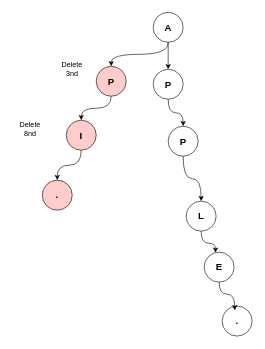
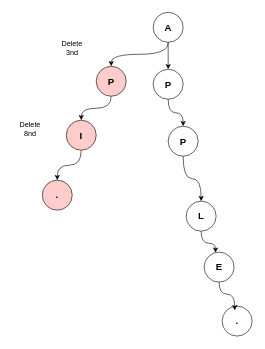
(72, 69) -> (72, 48)
